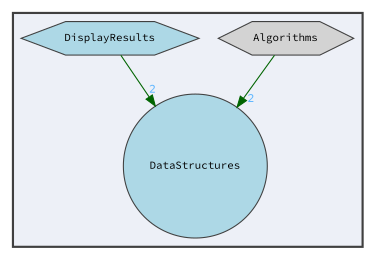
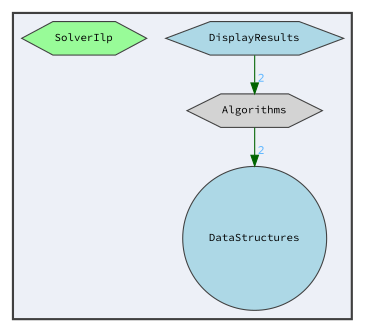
none -> (84, 38)
(135, 76) -> (255, 69)
